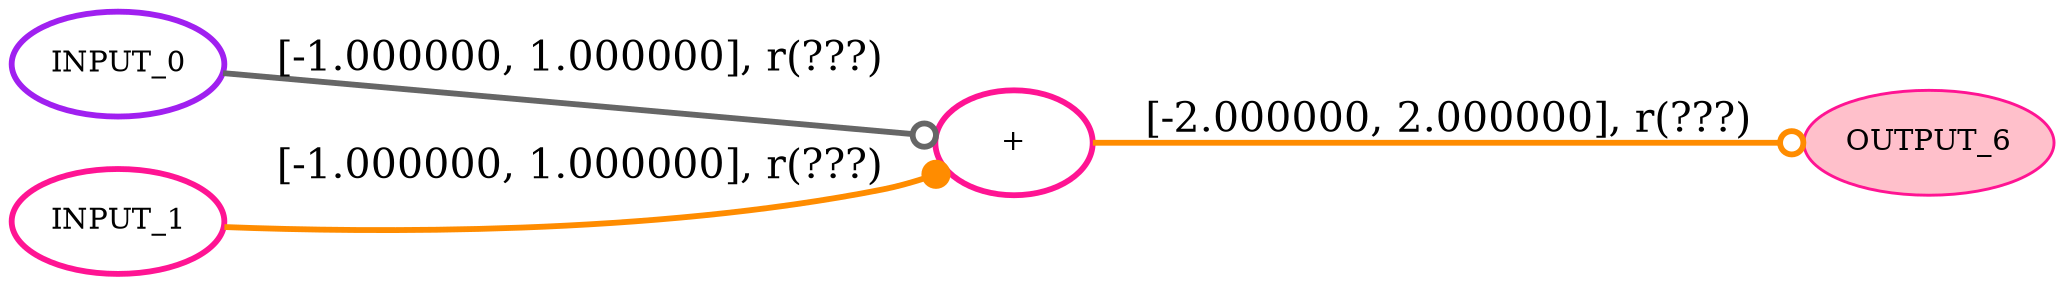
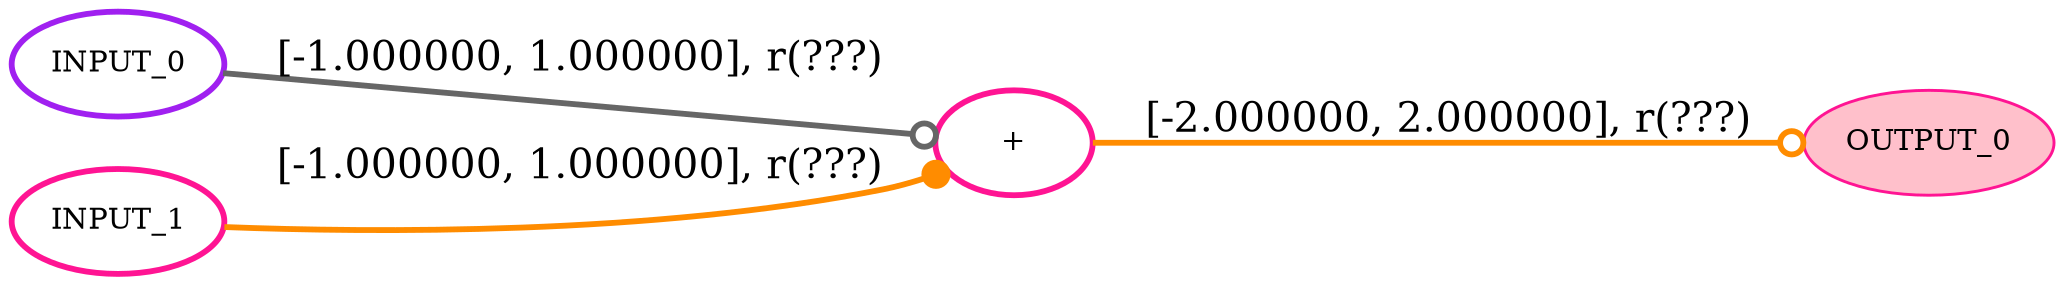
(1929, 143) -> (1929, 143)
